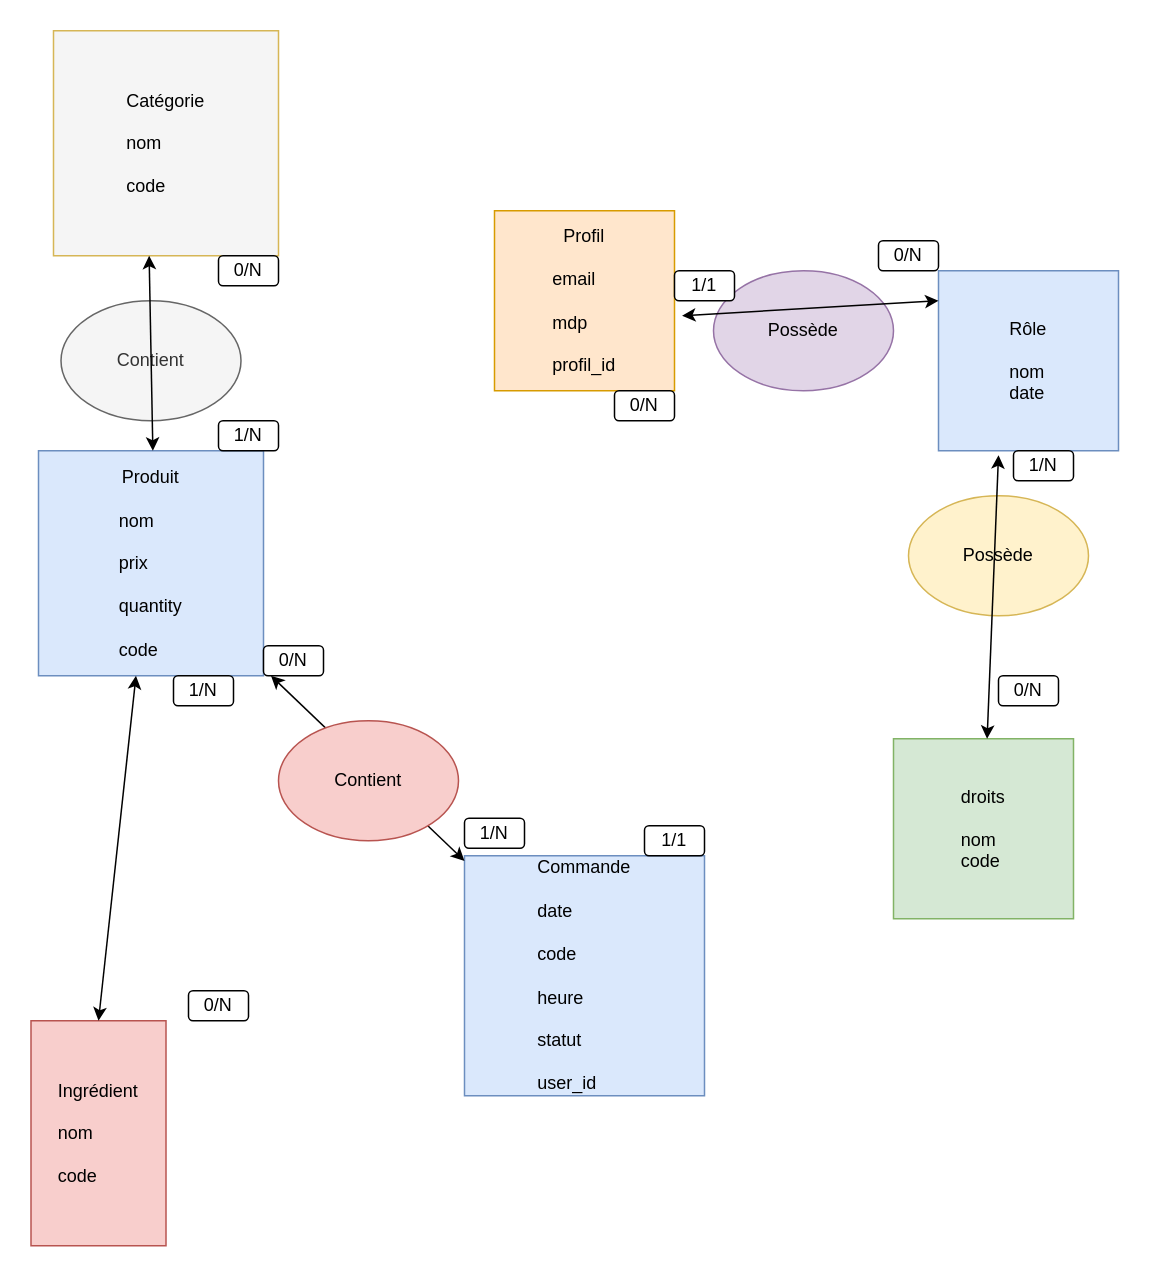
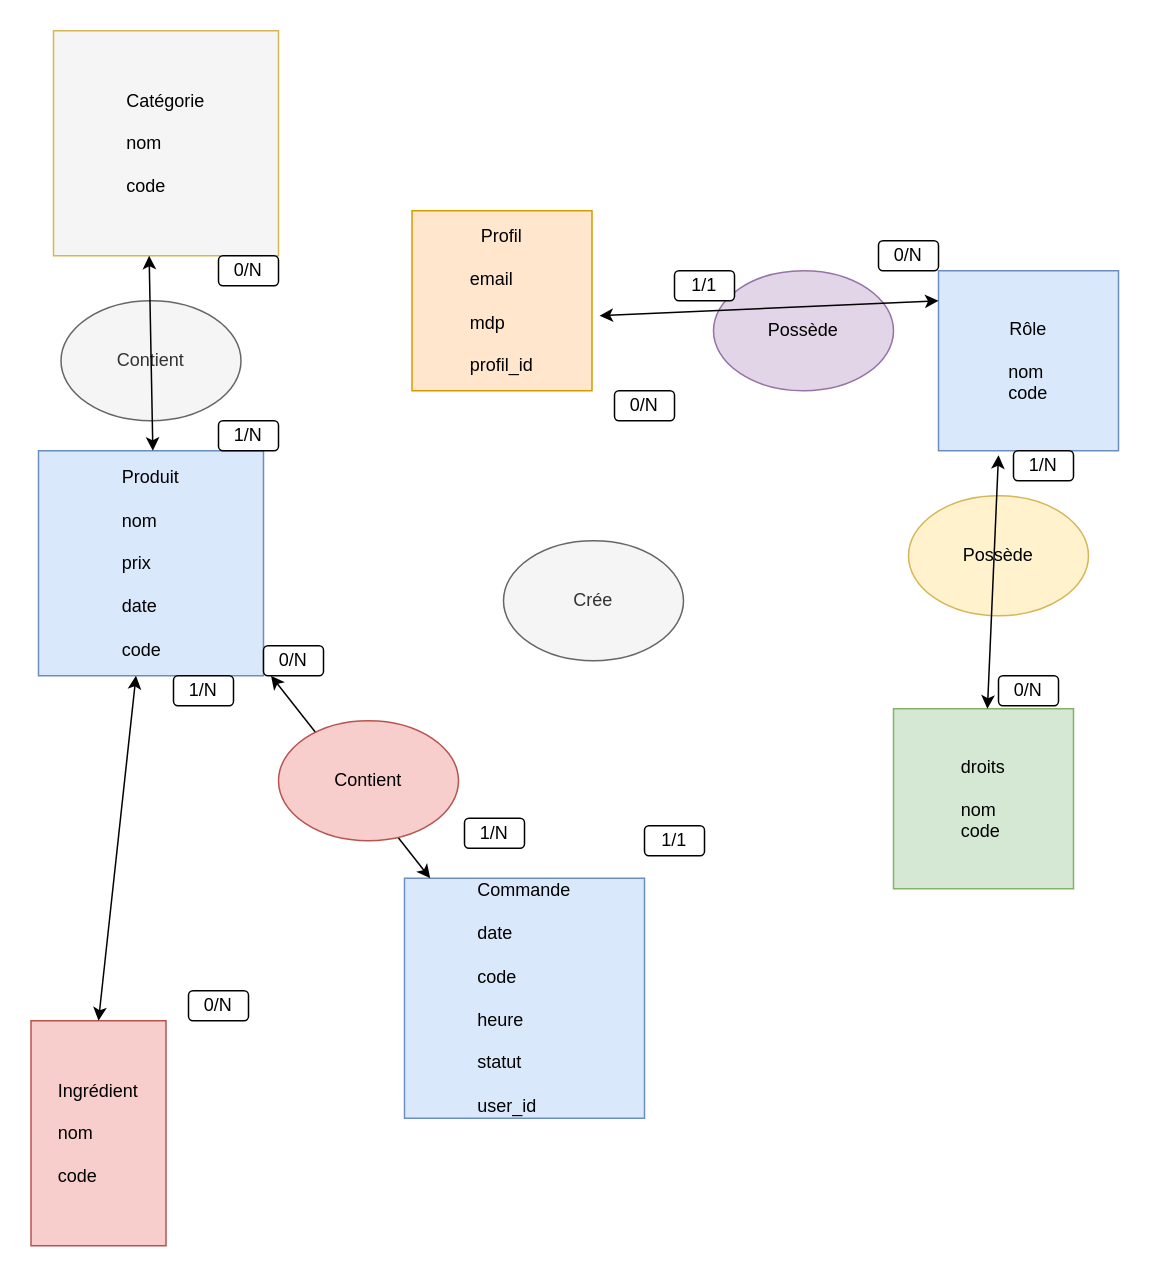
(584, 301) -> (502, 301)
(1028, 361) -> (1028, 361)
(151, 563) -> (151, 563)
none -> (593, 601)
(983, 829) -> (983, 799)
(584, 976) -> (524, 998)
